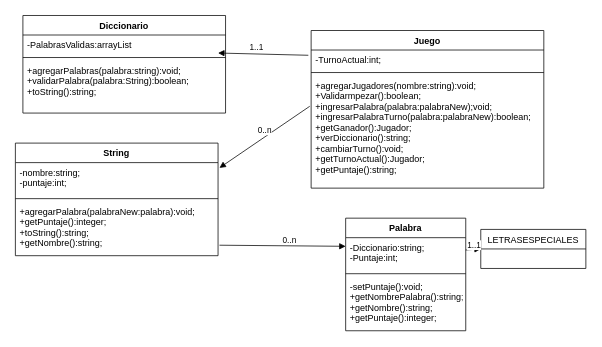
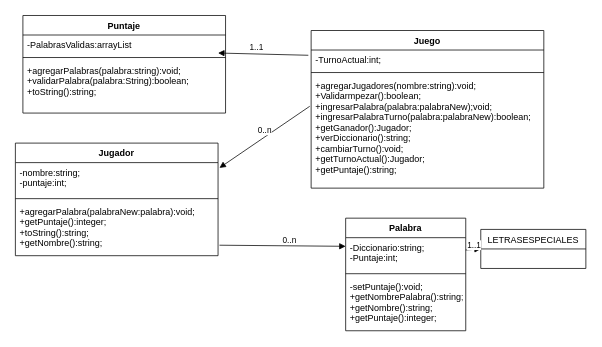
(124, 26) -> (124, 26)
(116, 153) -> (116, 153)
